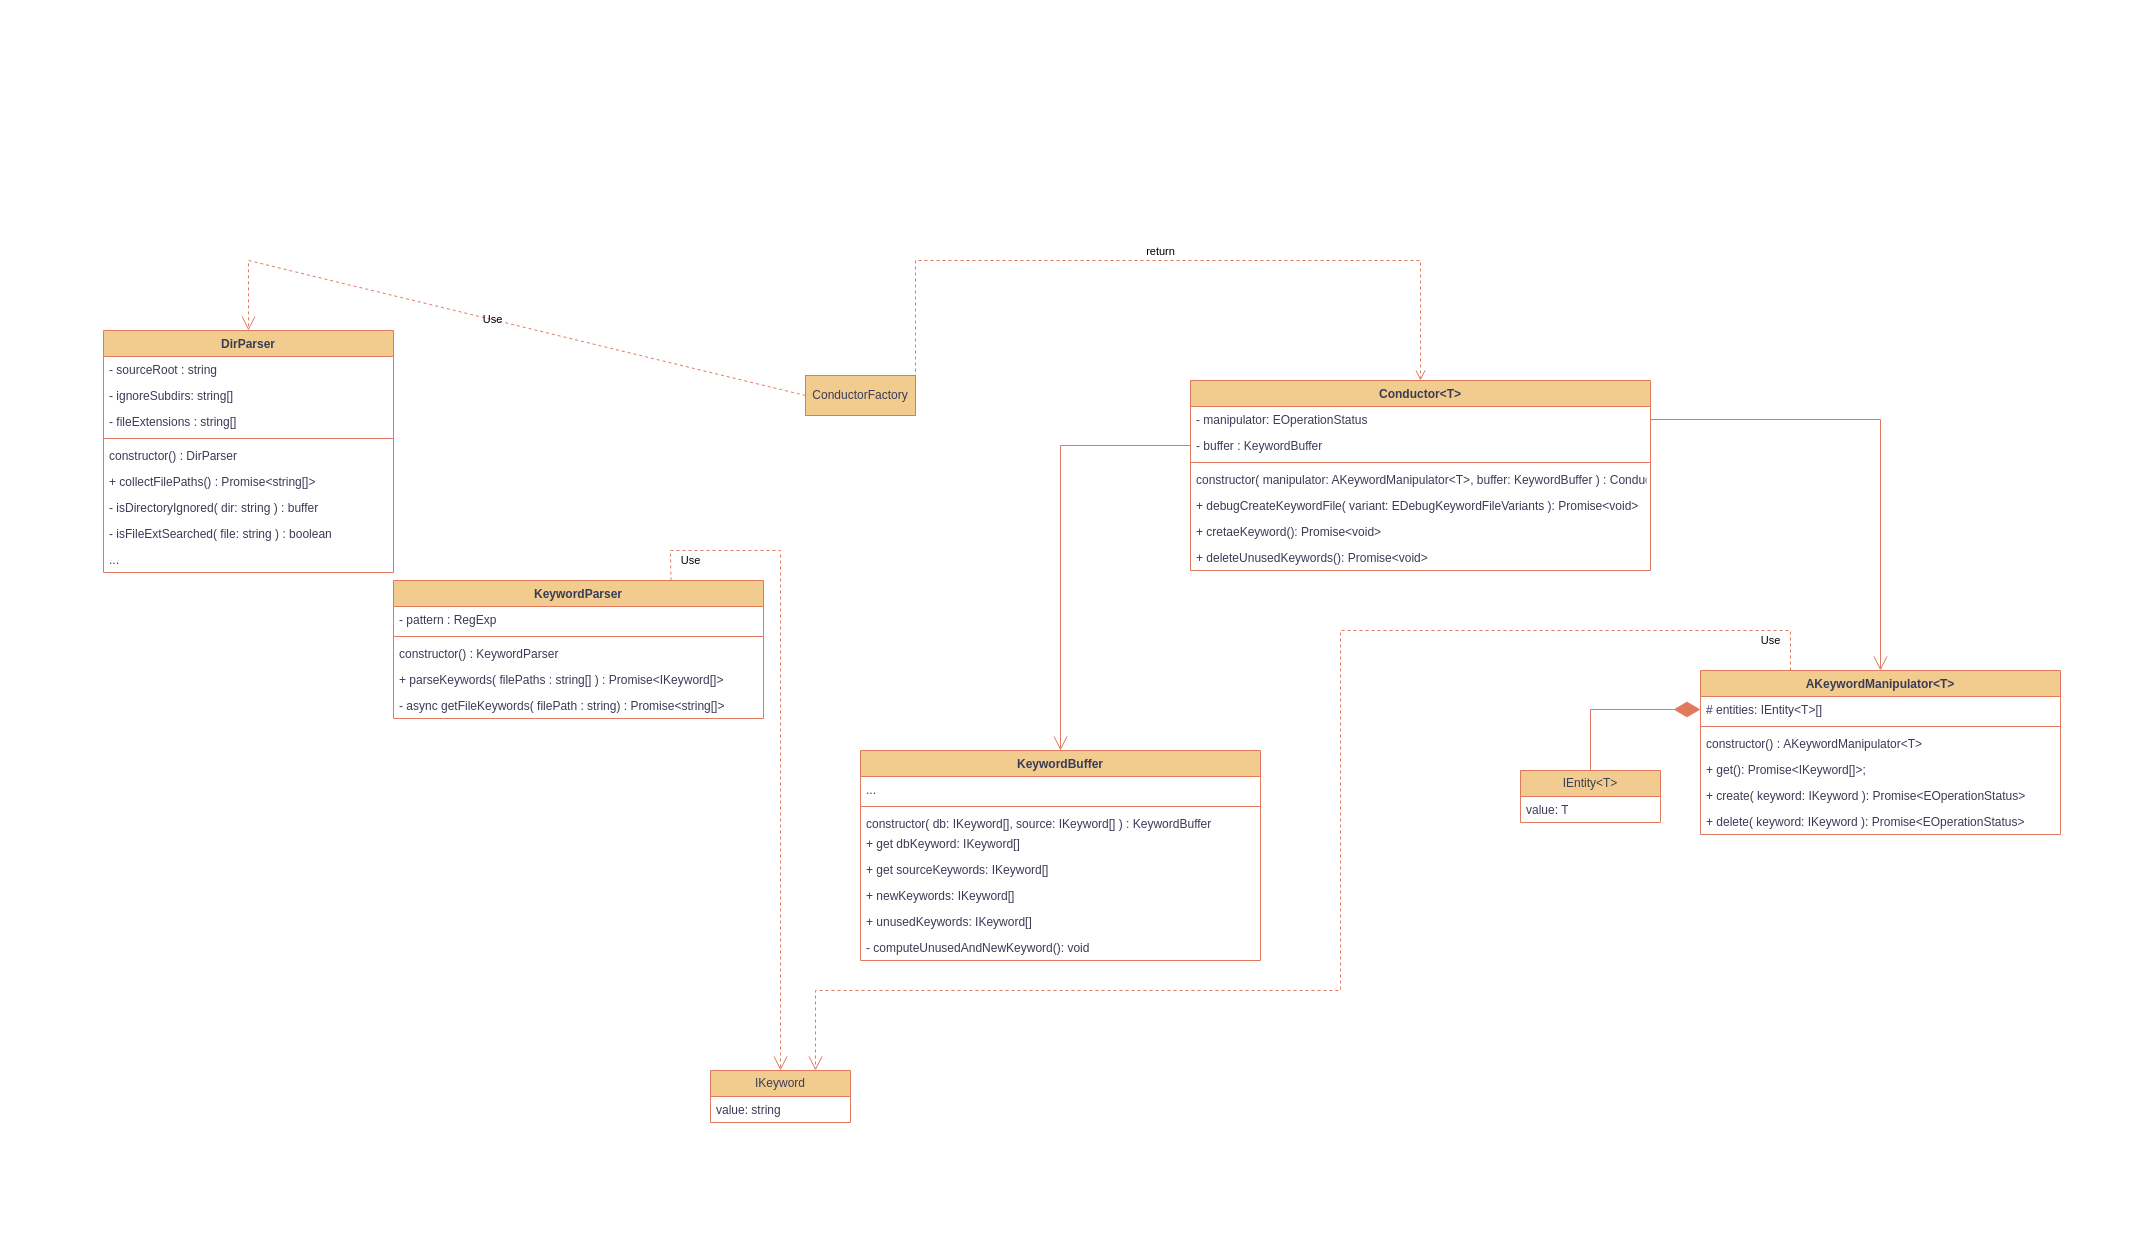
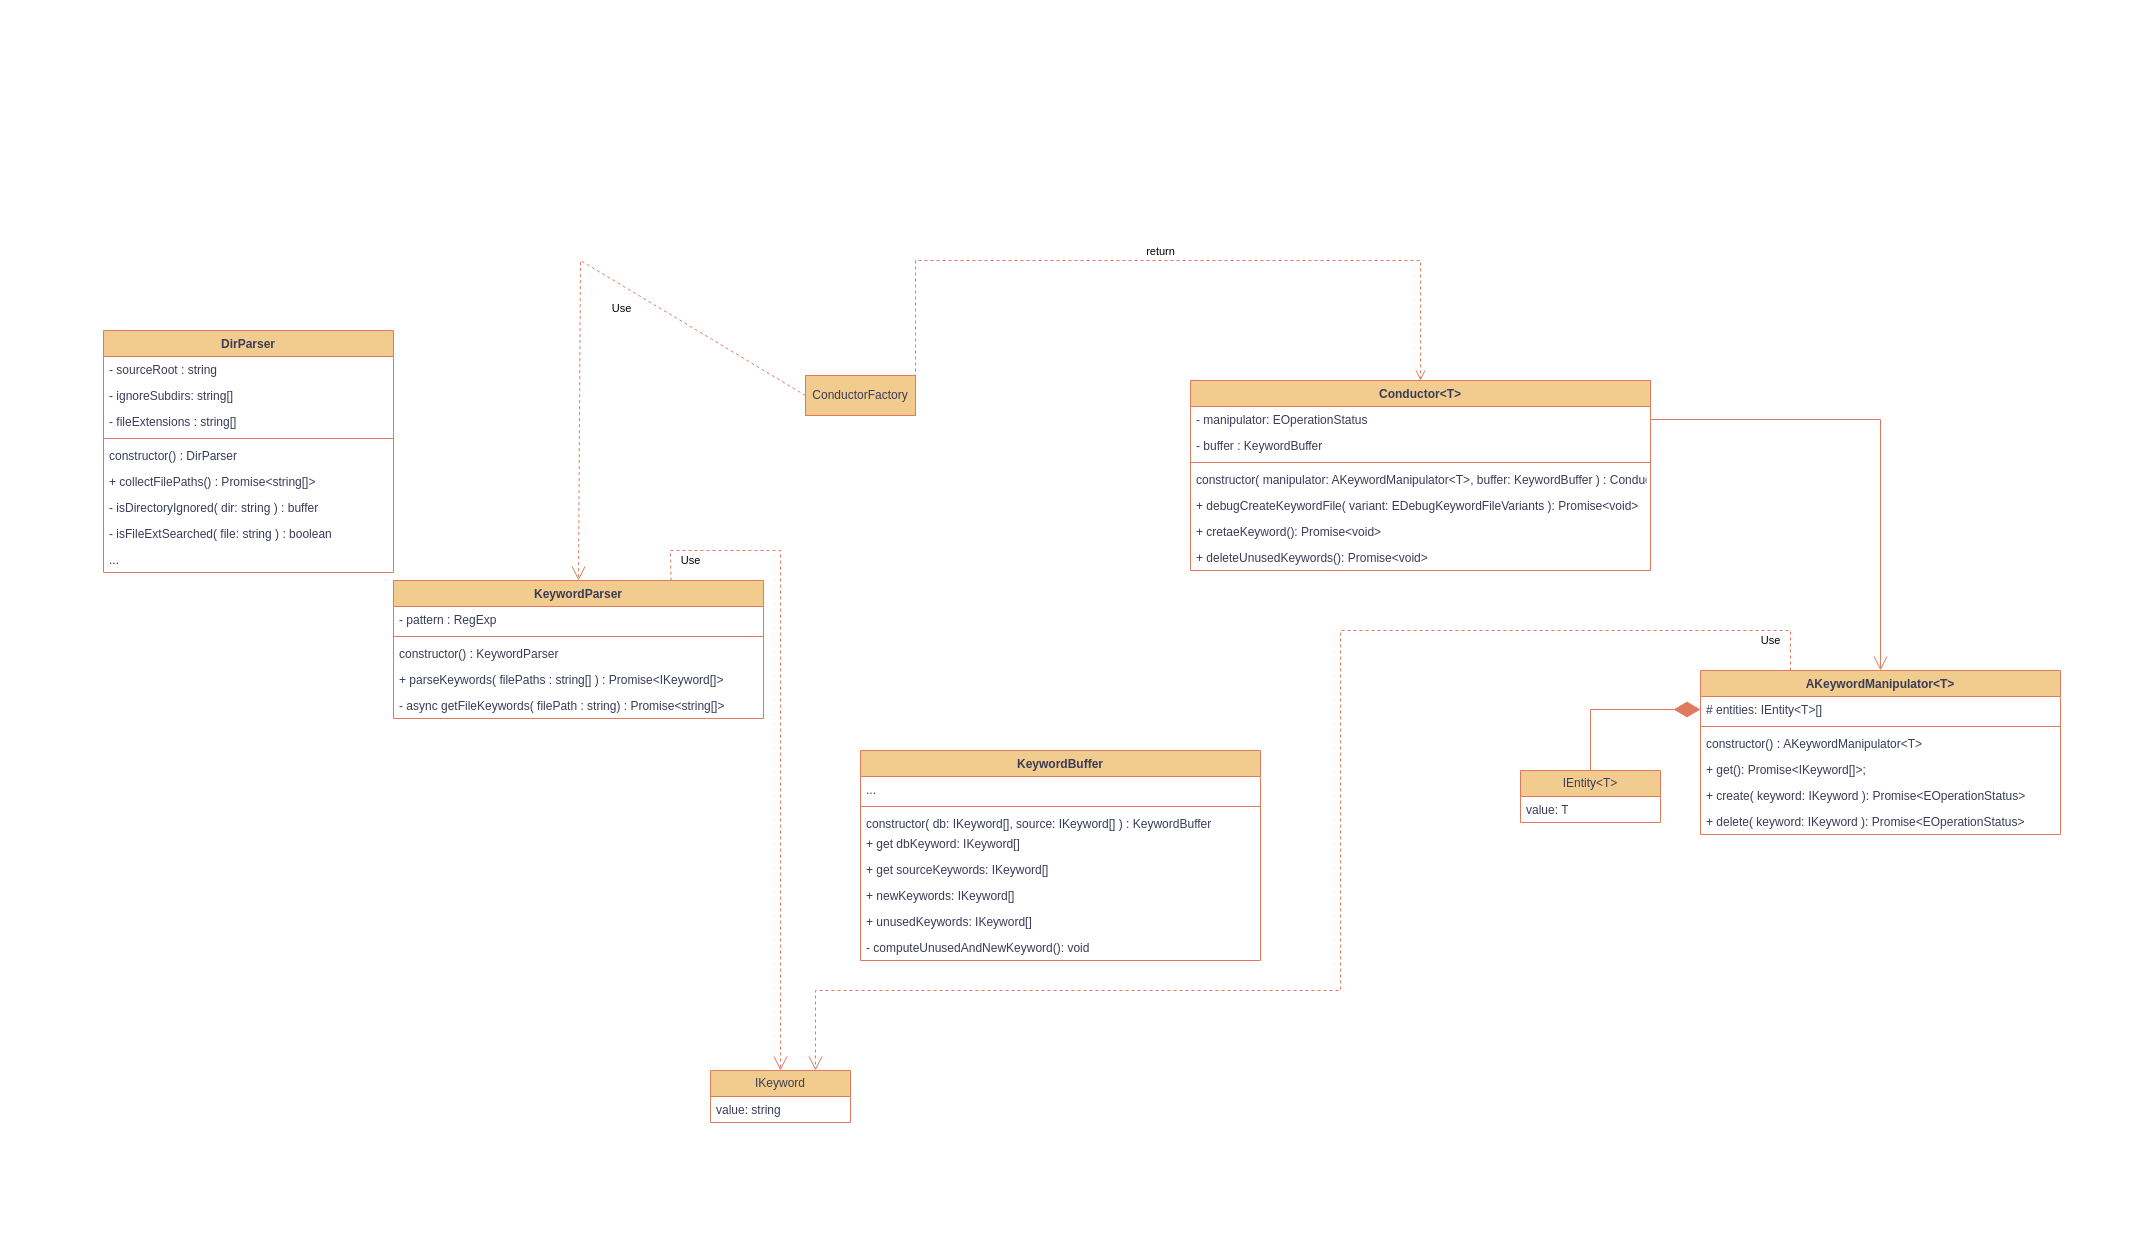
none -> (580, 290)
(527, 328) -> none
(1061, 533) -> none
